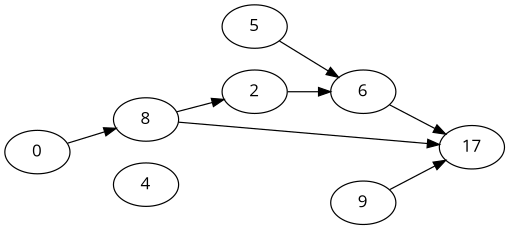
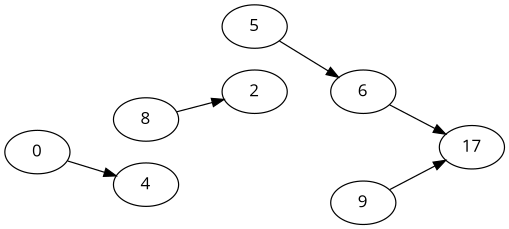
(303, 92) -> none
(303, 133) -> none
(86, 138) -> (86, 167)
